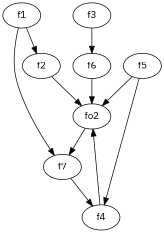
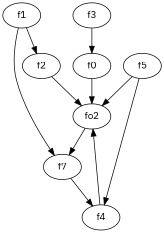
(92, 66) -> (92, 66)
